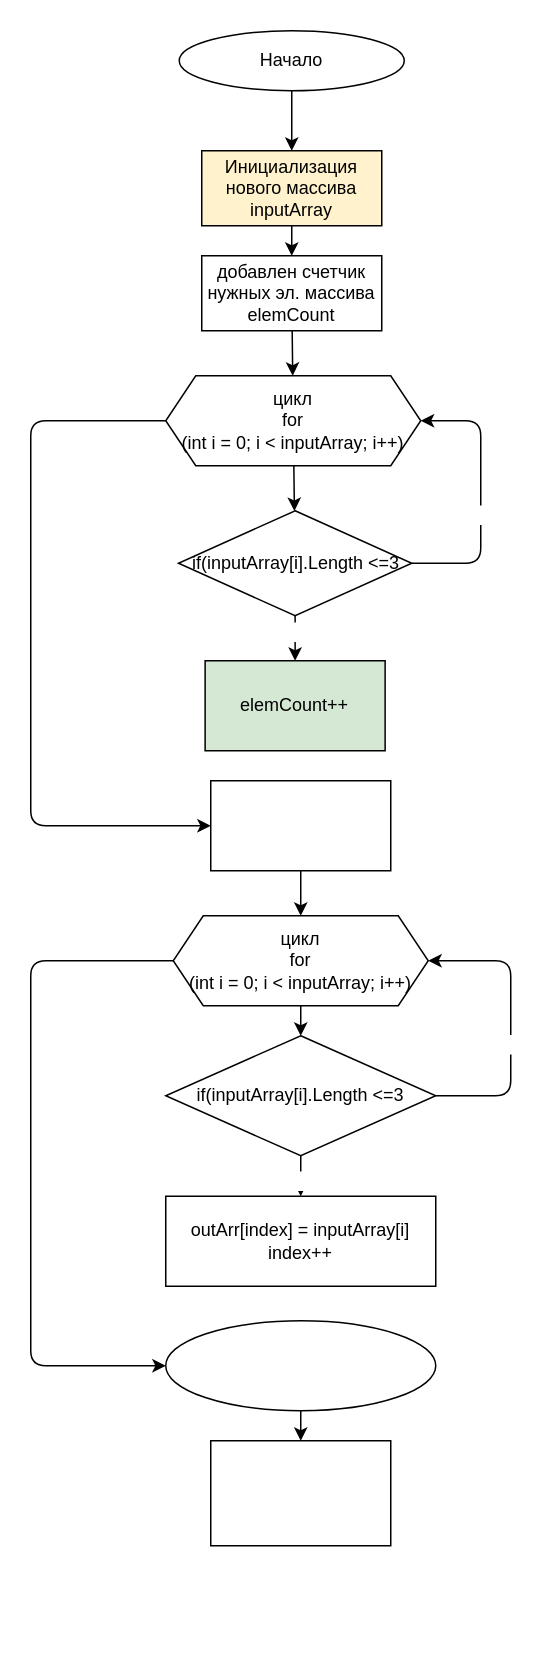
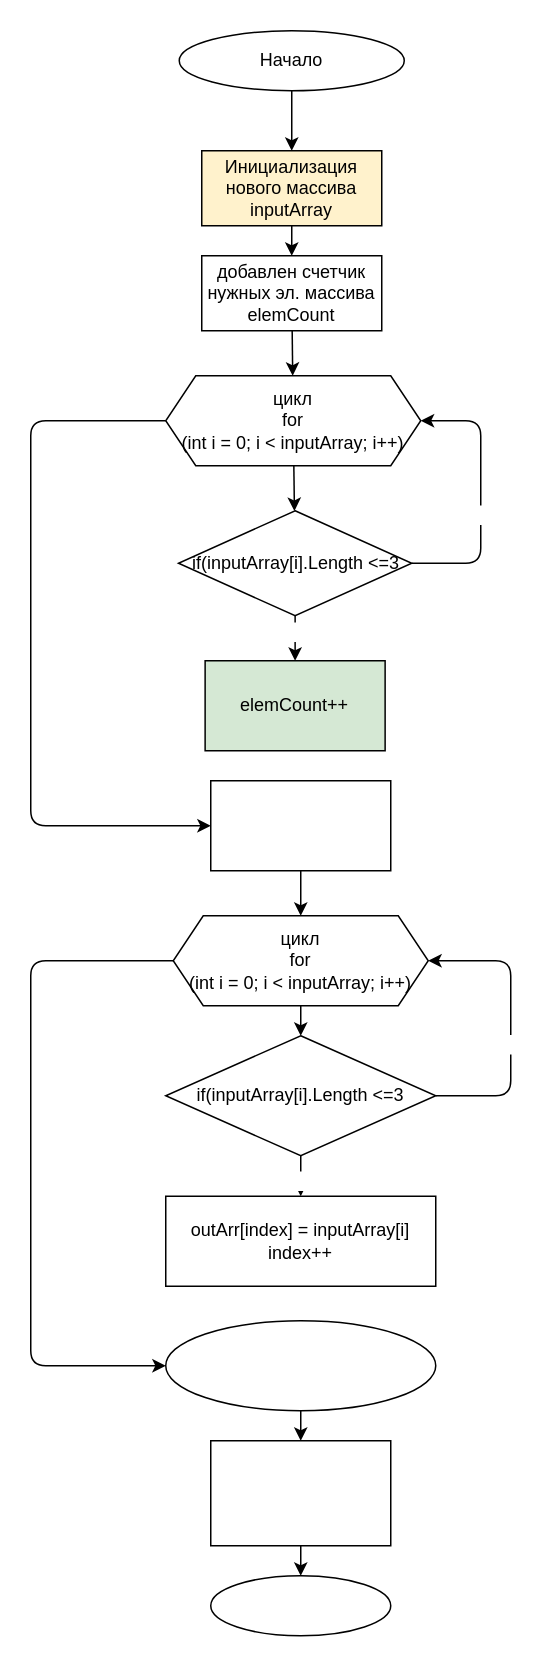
none -> (301, 1556)
none -> (301, 1606)
